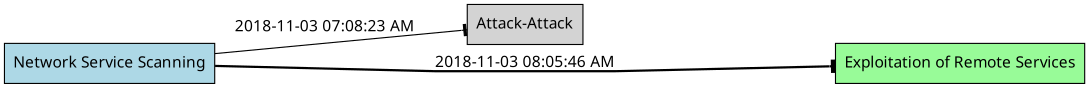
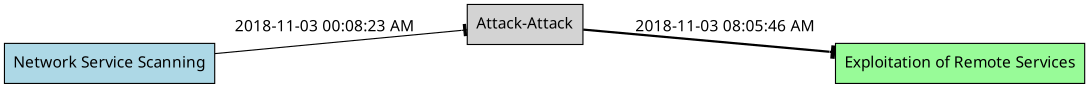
(325, 27) -> (325, 27)
(522, 71) -> (706, 41)
